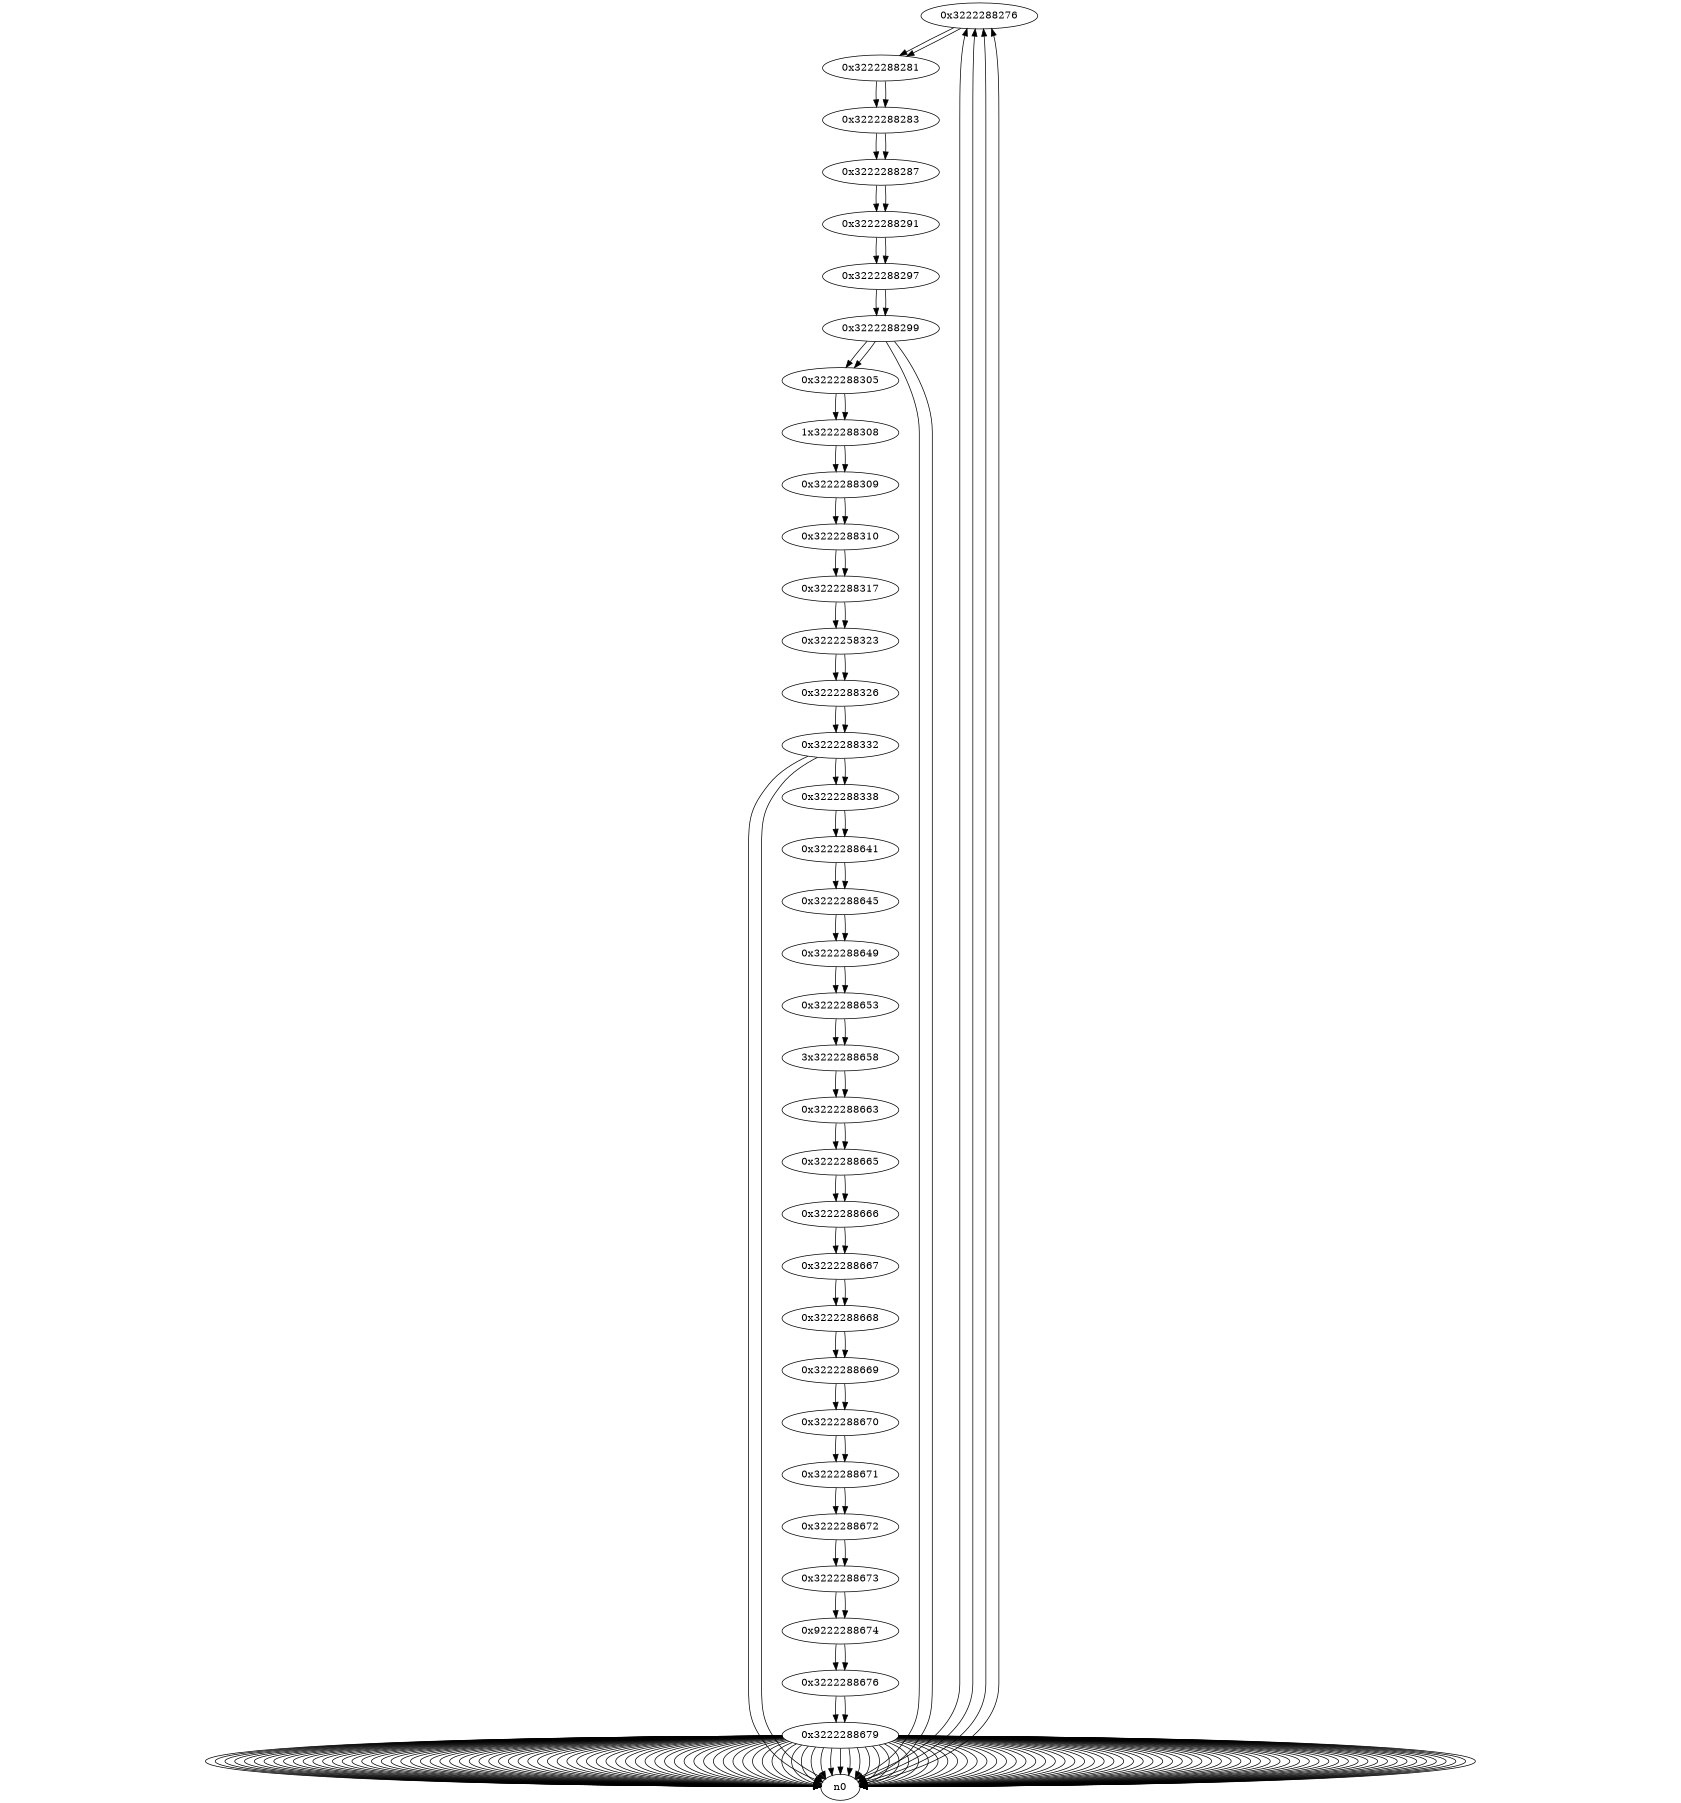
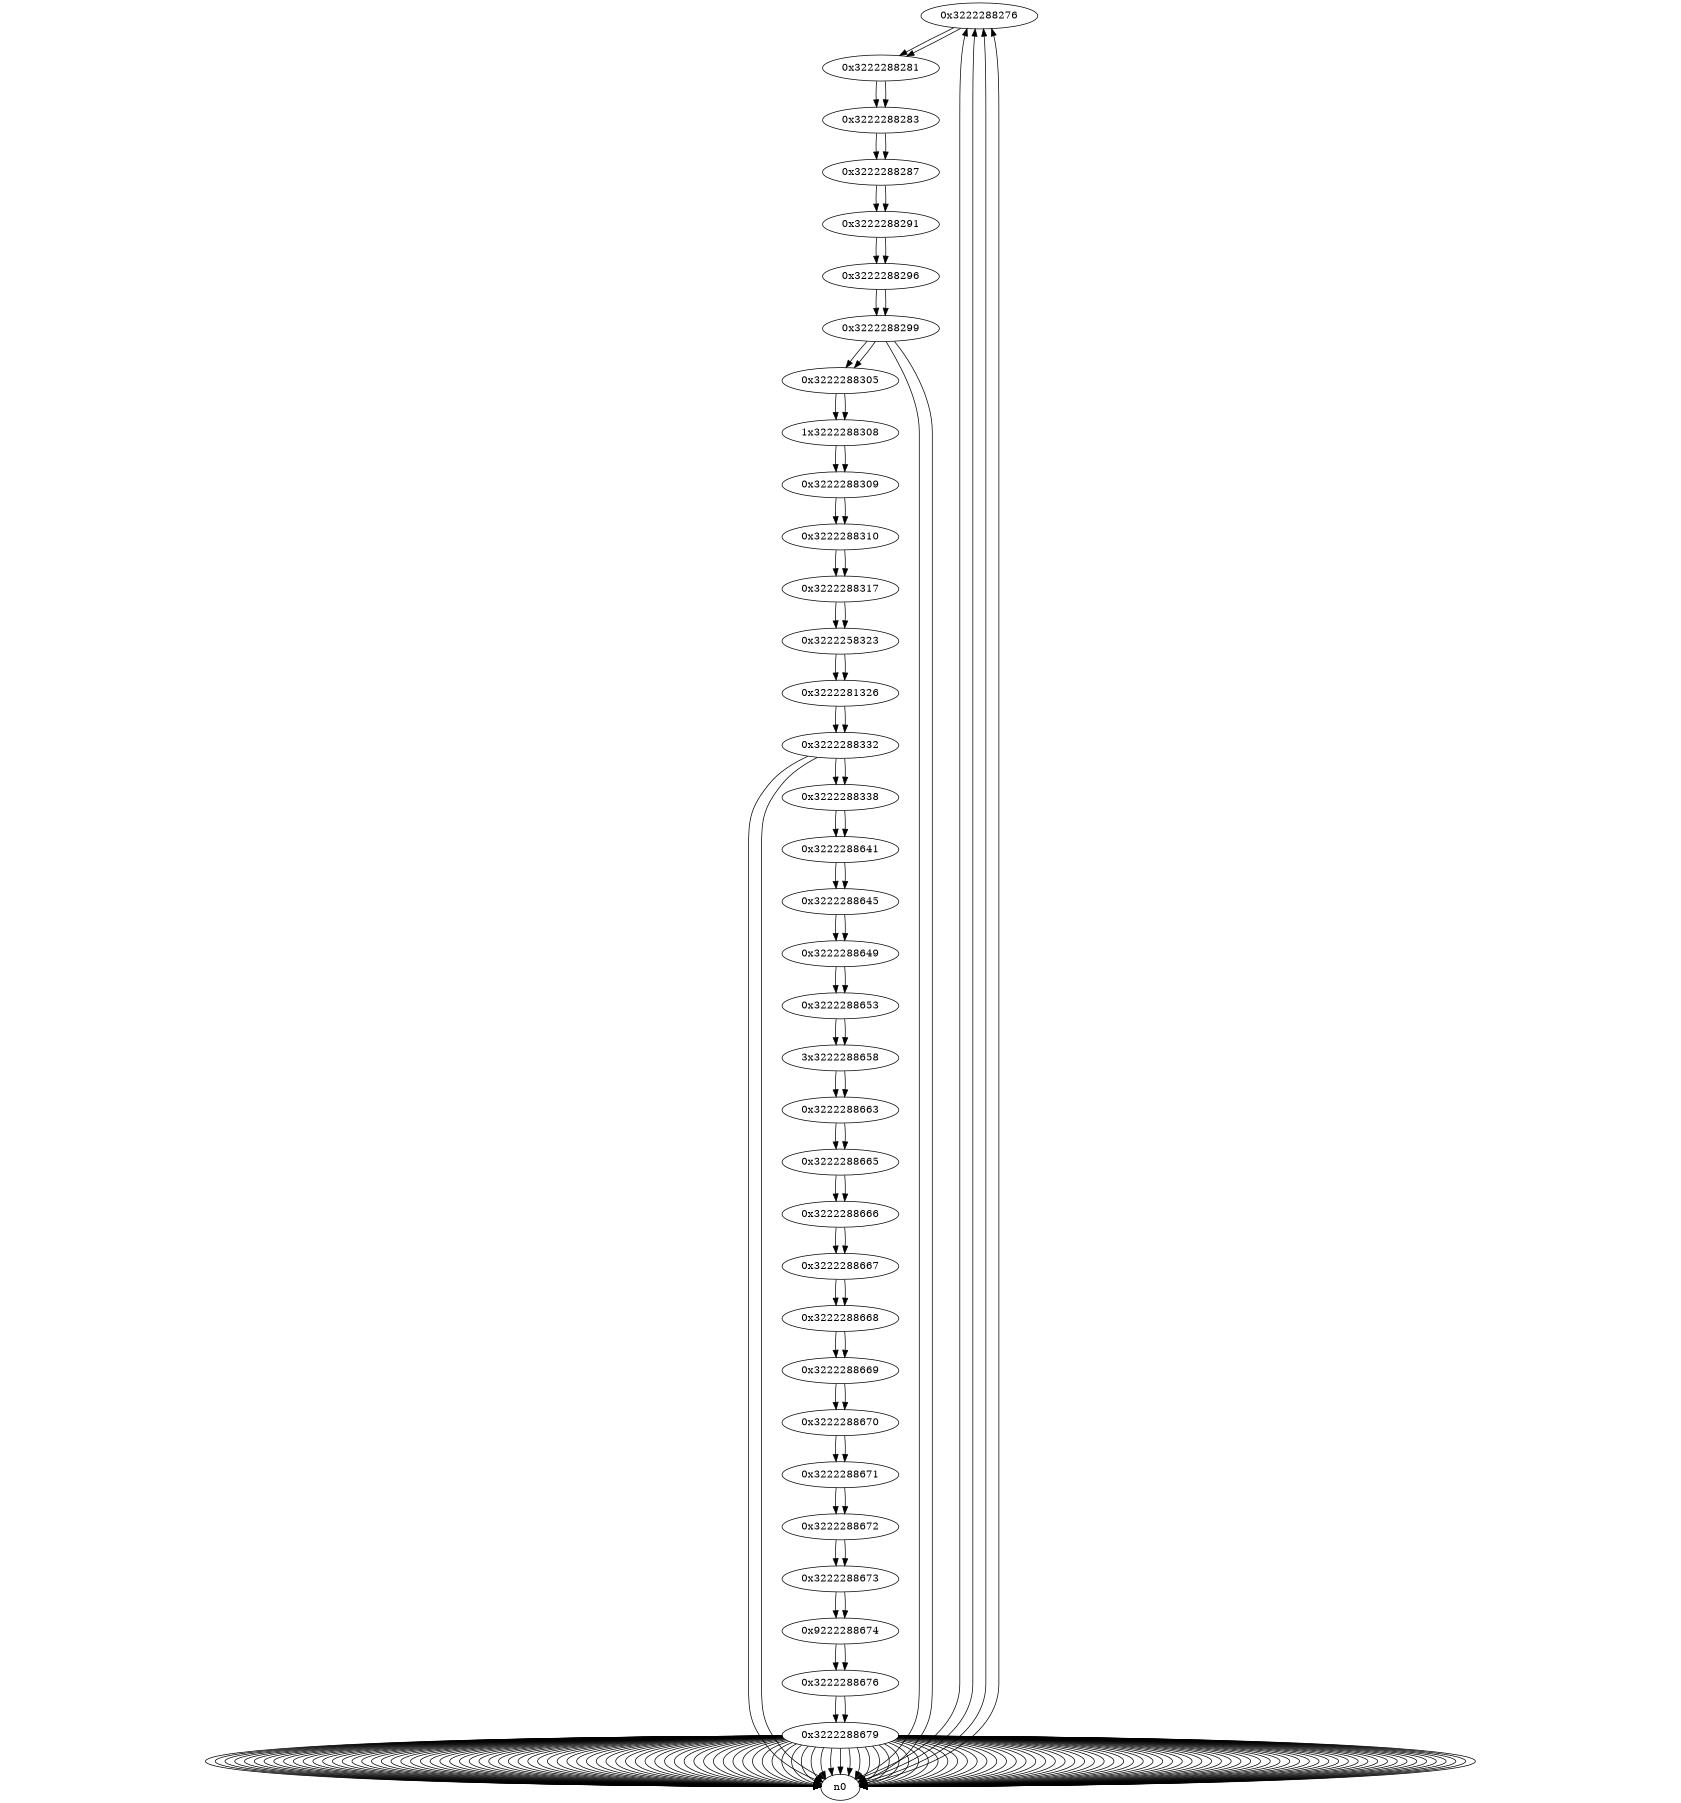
(881, 276) -> (881, 276)
(840, 693) -> (840, 693)
